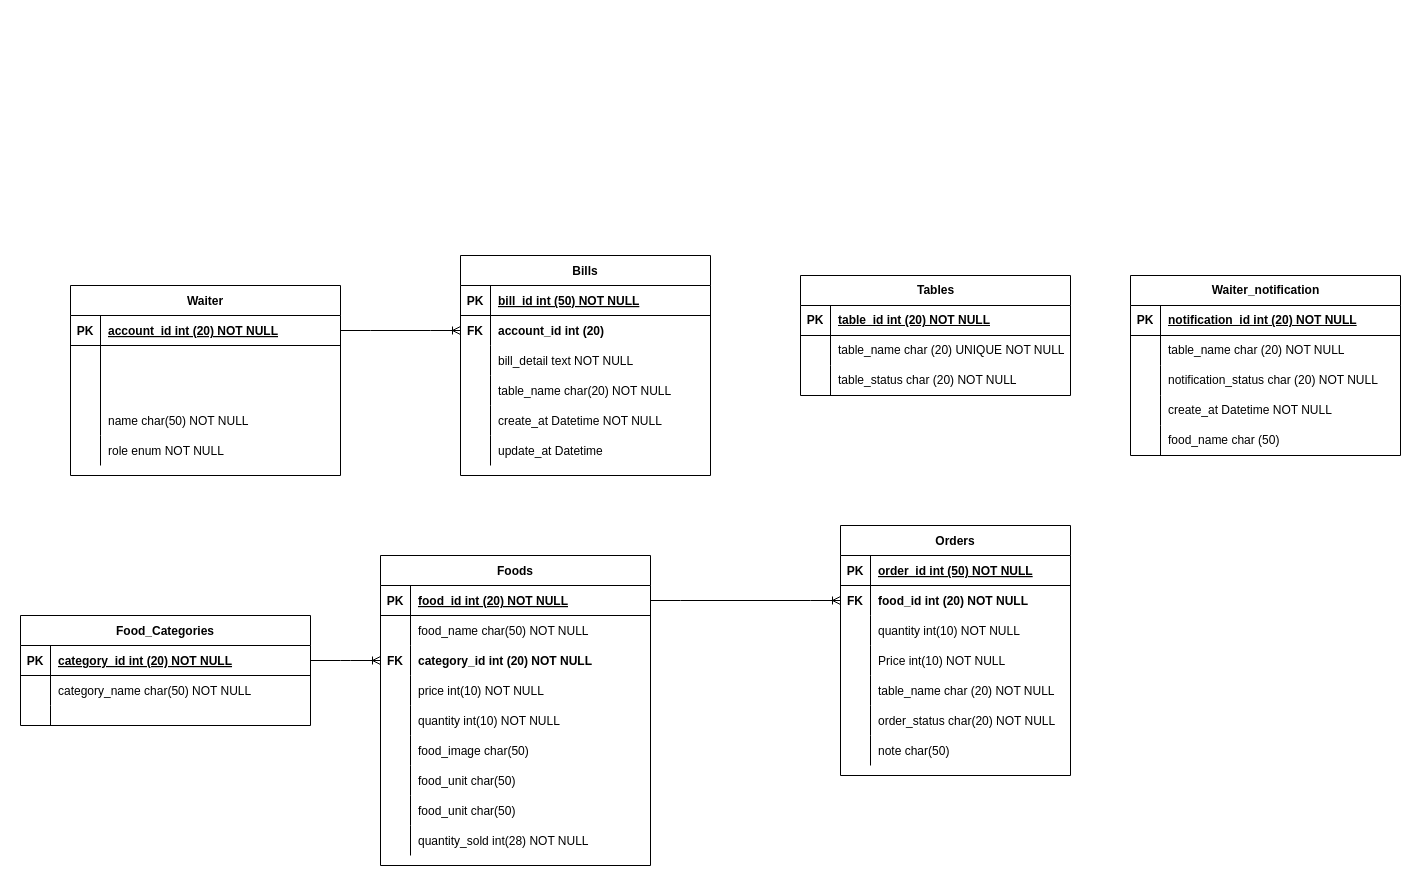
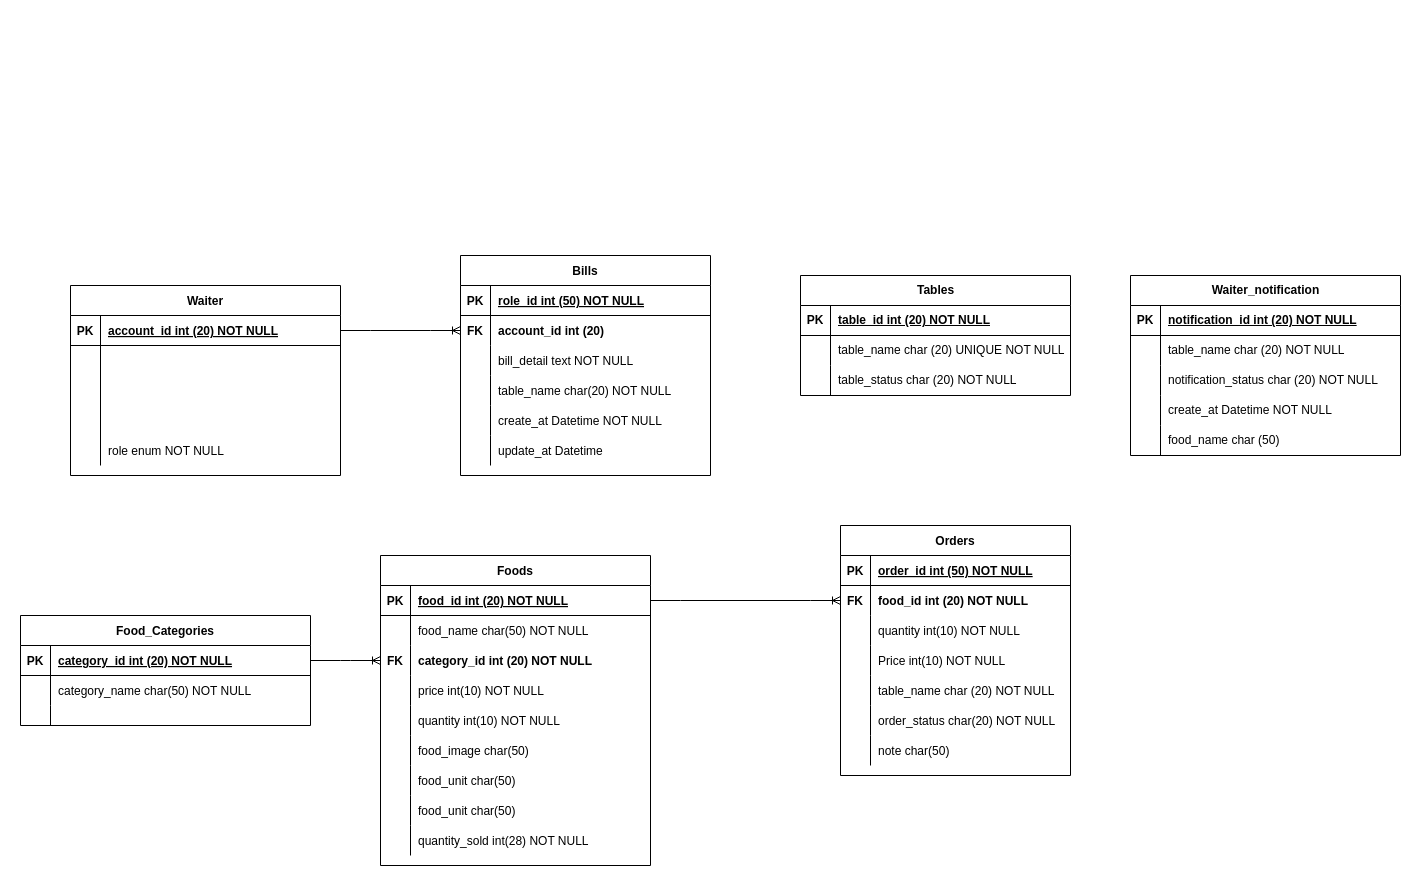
(568, 301) -> (571, 301)
(221, 421) -> none
